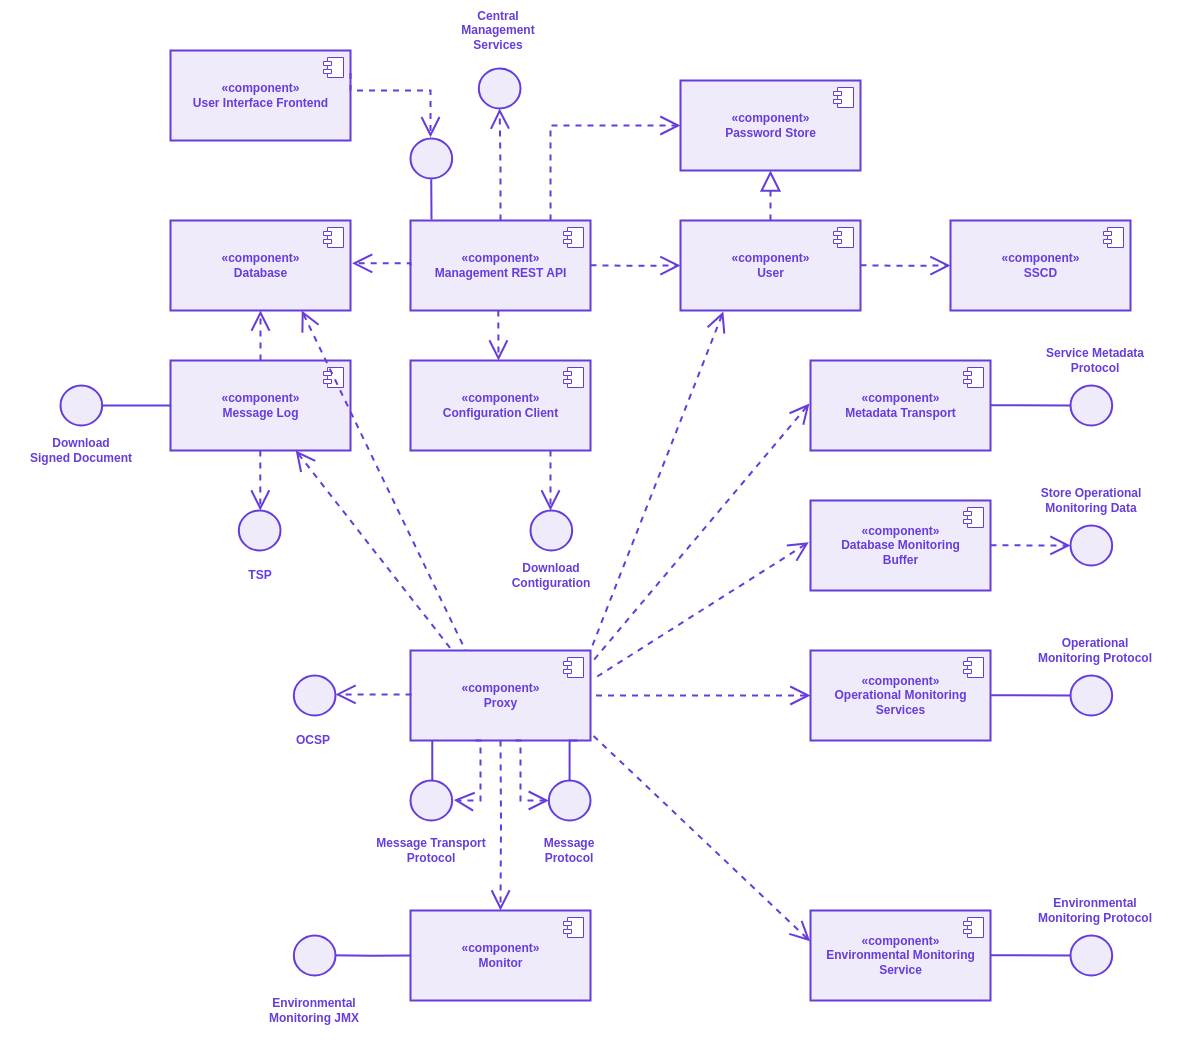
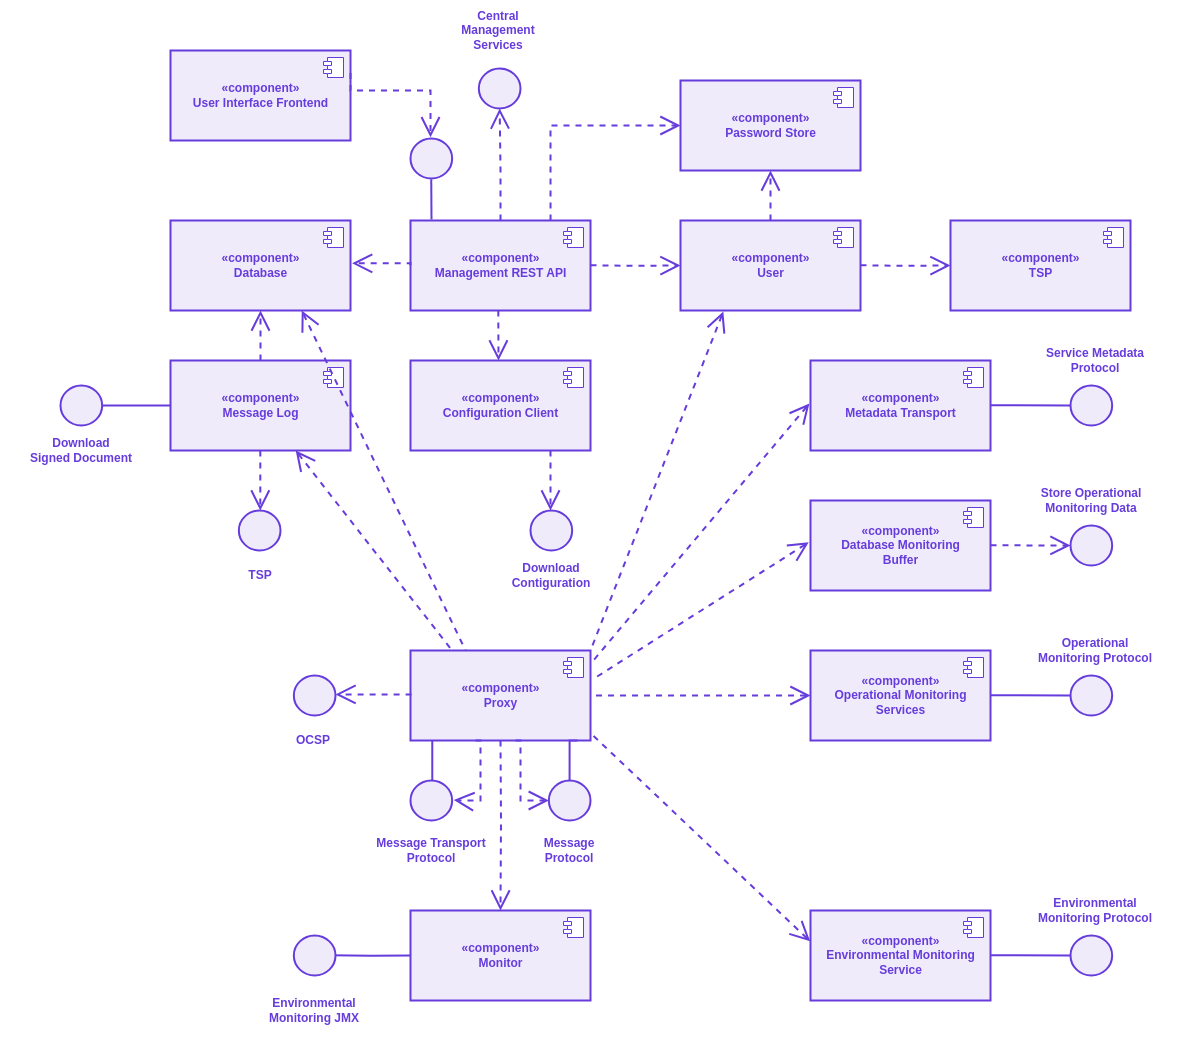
(771, 192) -> (771, 185)
(1041, 266) -> (1041, 266)
